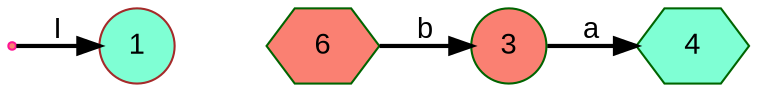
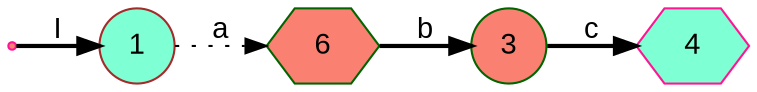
(591, 30) -> (591, 30)
none -> (210, 46)
(693, 46) -> (693, 46)
